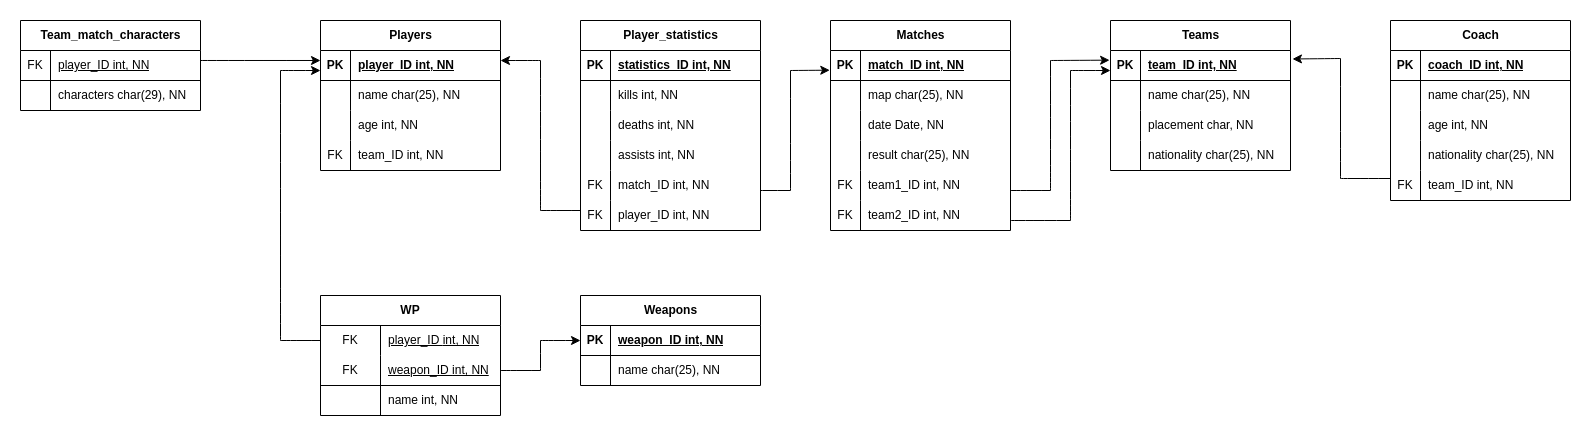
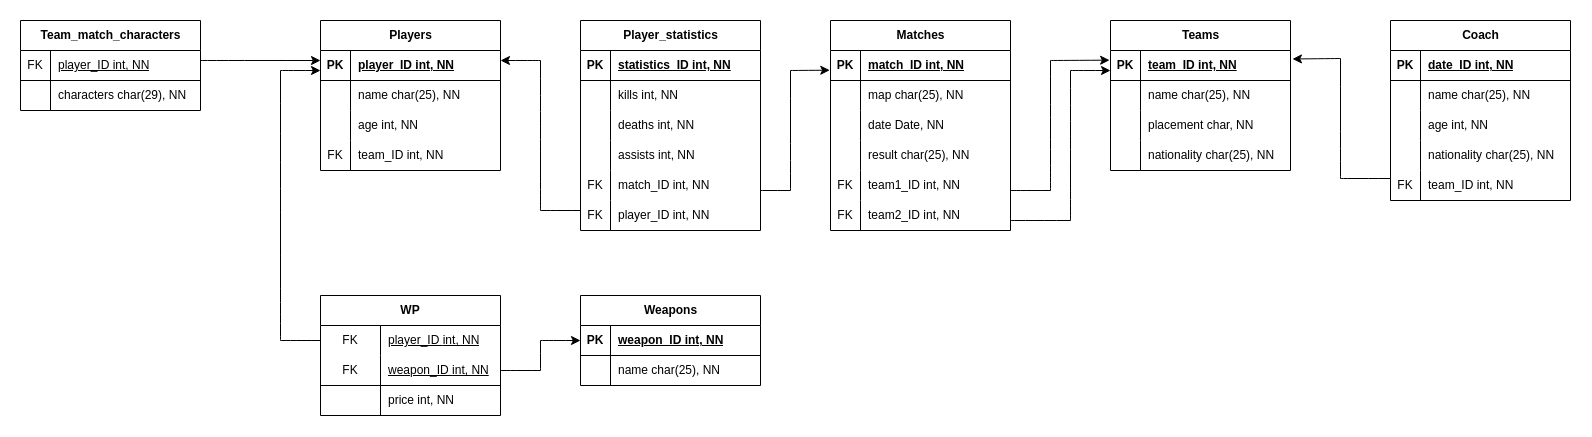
(1476, 66) -> (1473, 66)
(423, 401) -> (424, 401)
